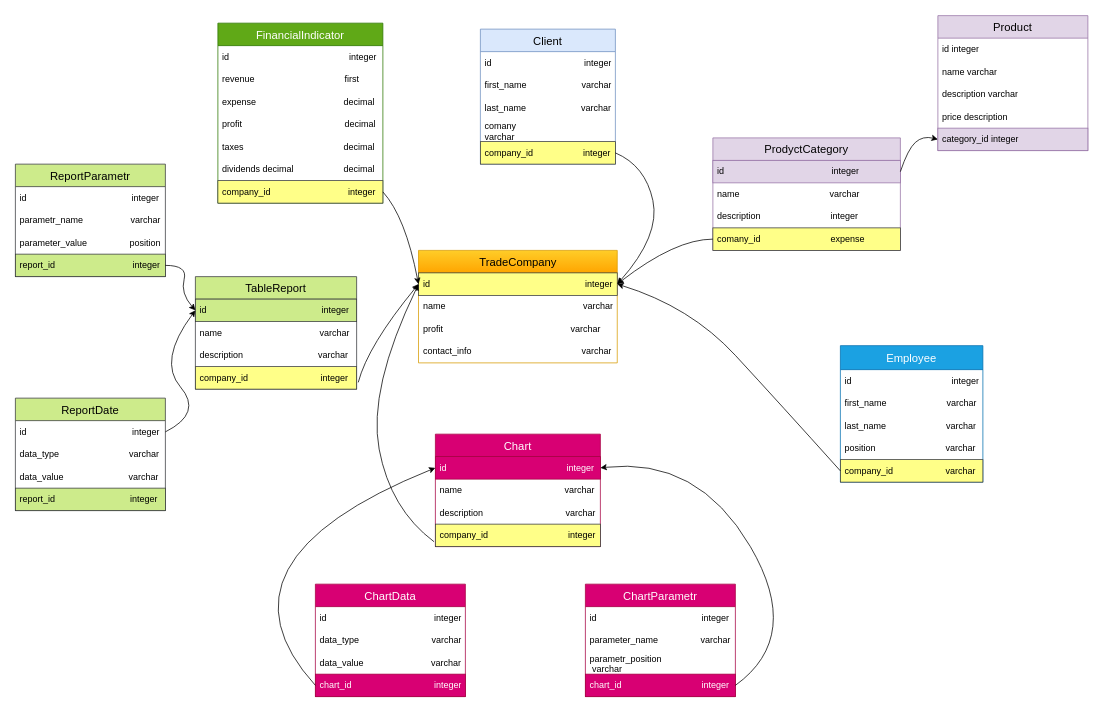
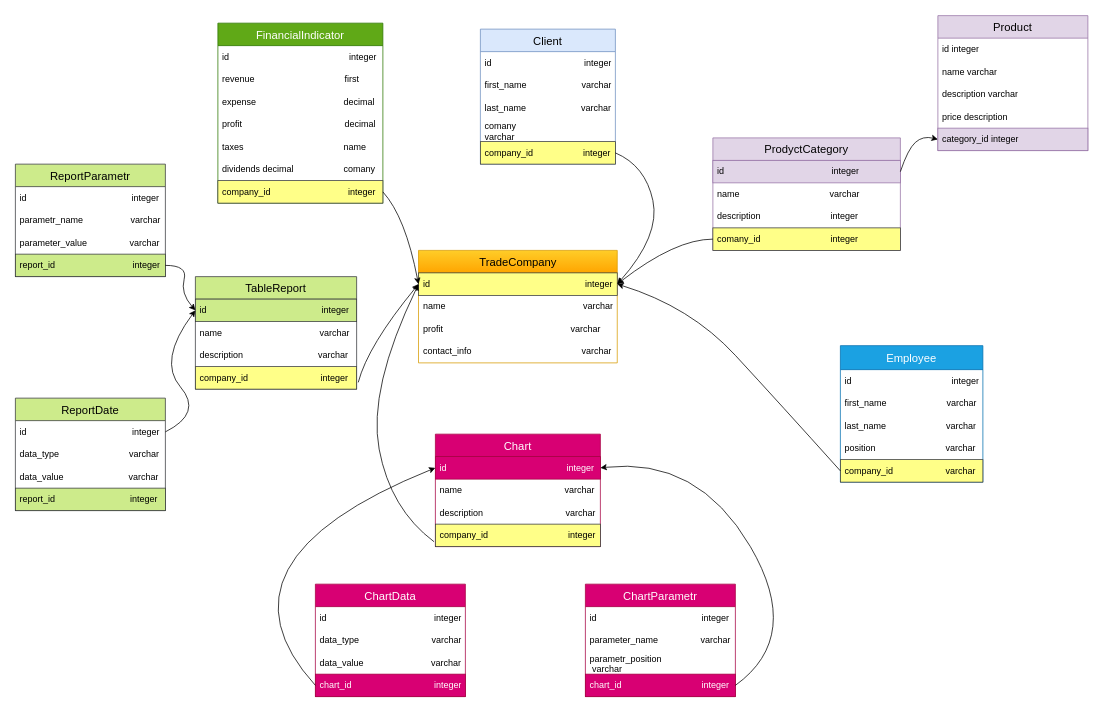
(301, 147) -> (301, 147)
(301, 169) -> (301, 169)
(807, 239) -> (807, 239)
(91, 243) -> (91, 243)
